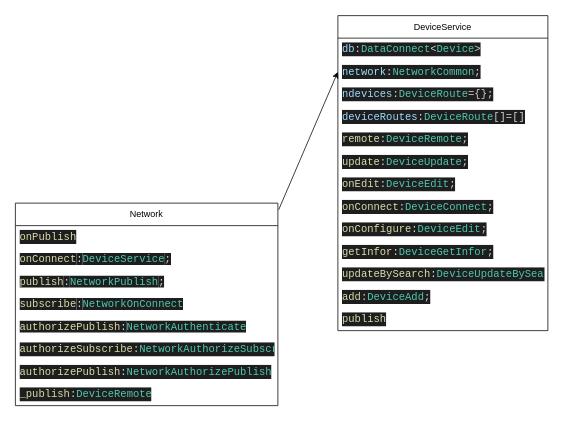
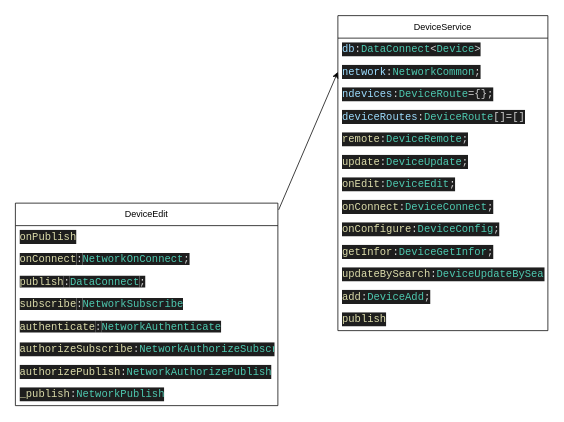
(147, 214) -> (147, 214)
(394, 229) -> (400, 229)
(76, 259) -> (86, 259)
(71, 282) -> (66, 282)
(83, 304) -> (82, 304)
(105, 327) -> (97, 327)
(68, 394) -> (72, 394)
